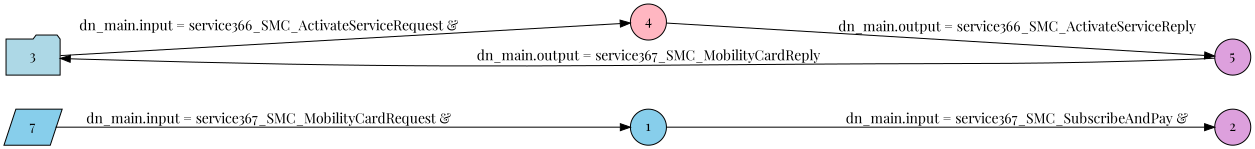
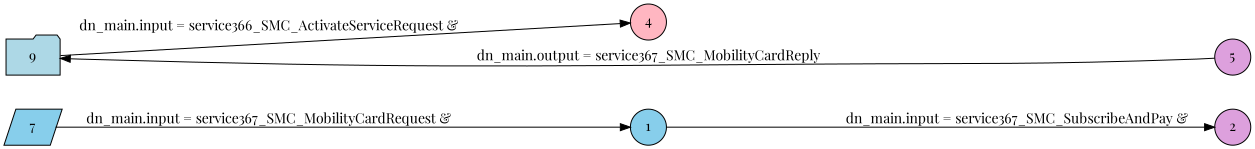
(936, 39) -> none
(33, 57) -> (33, 57)
